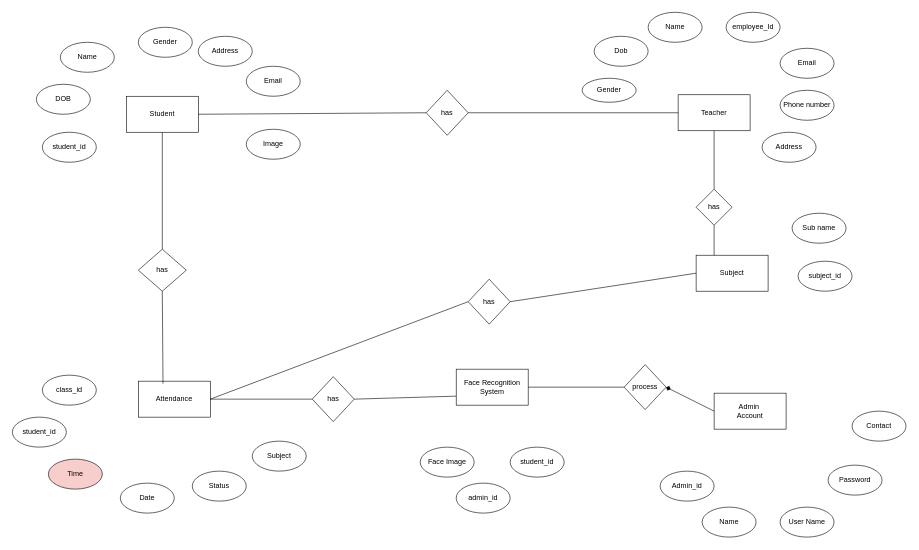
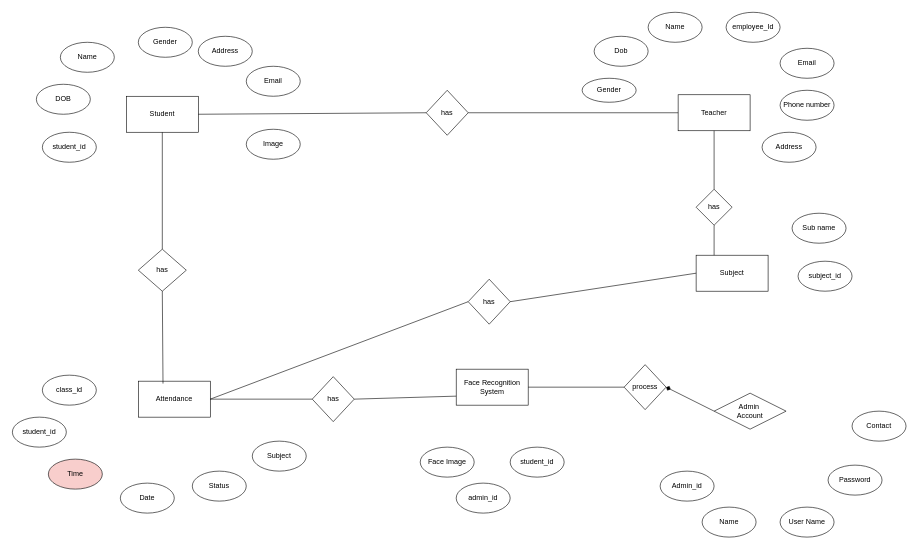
(750, 411) -> (750, 411)
